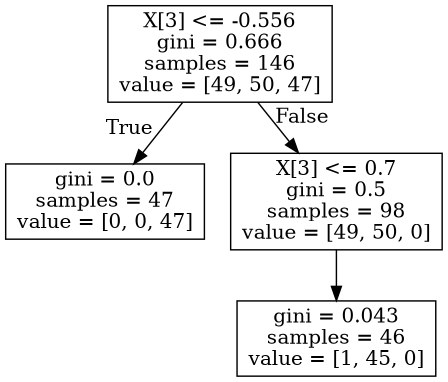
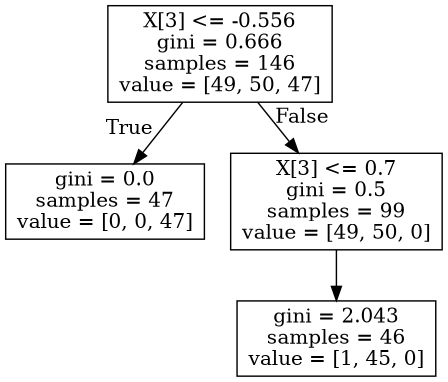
(336, 202) -> (336, 202)
(336, 339) -> (336, 339)
